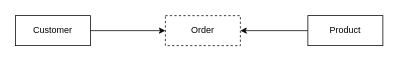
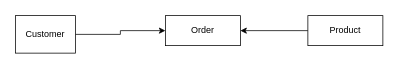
(53, 30) -> (45, 34)
(203, 30) -> (203, 30)
